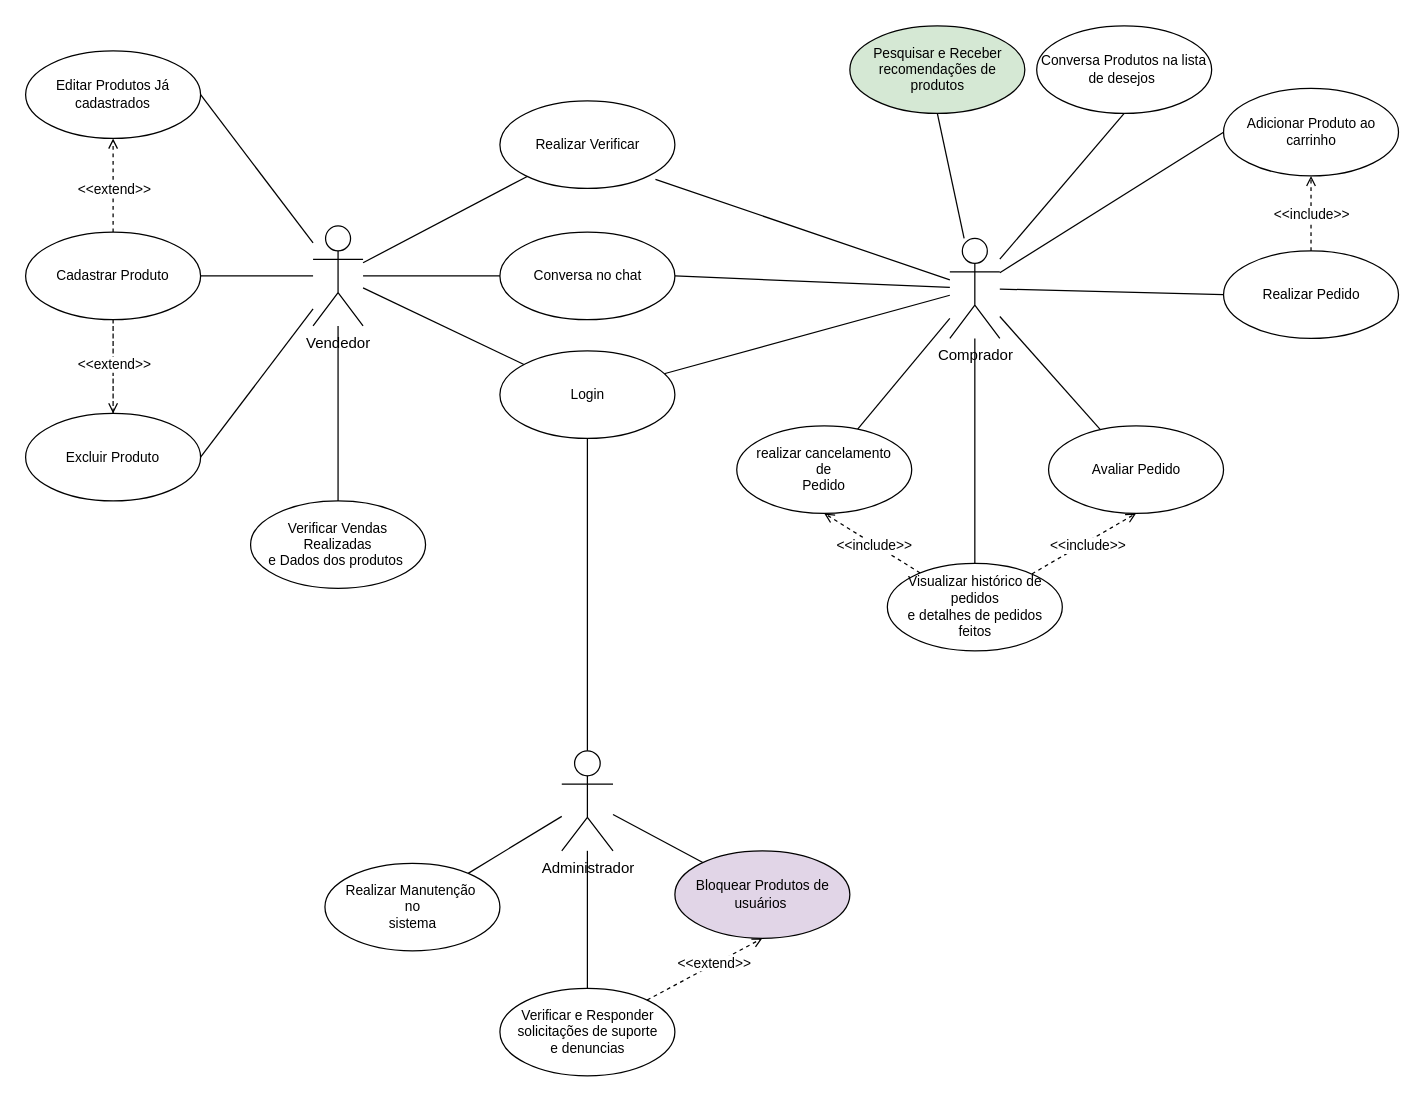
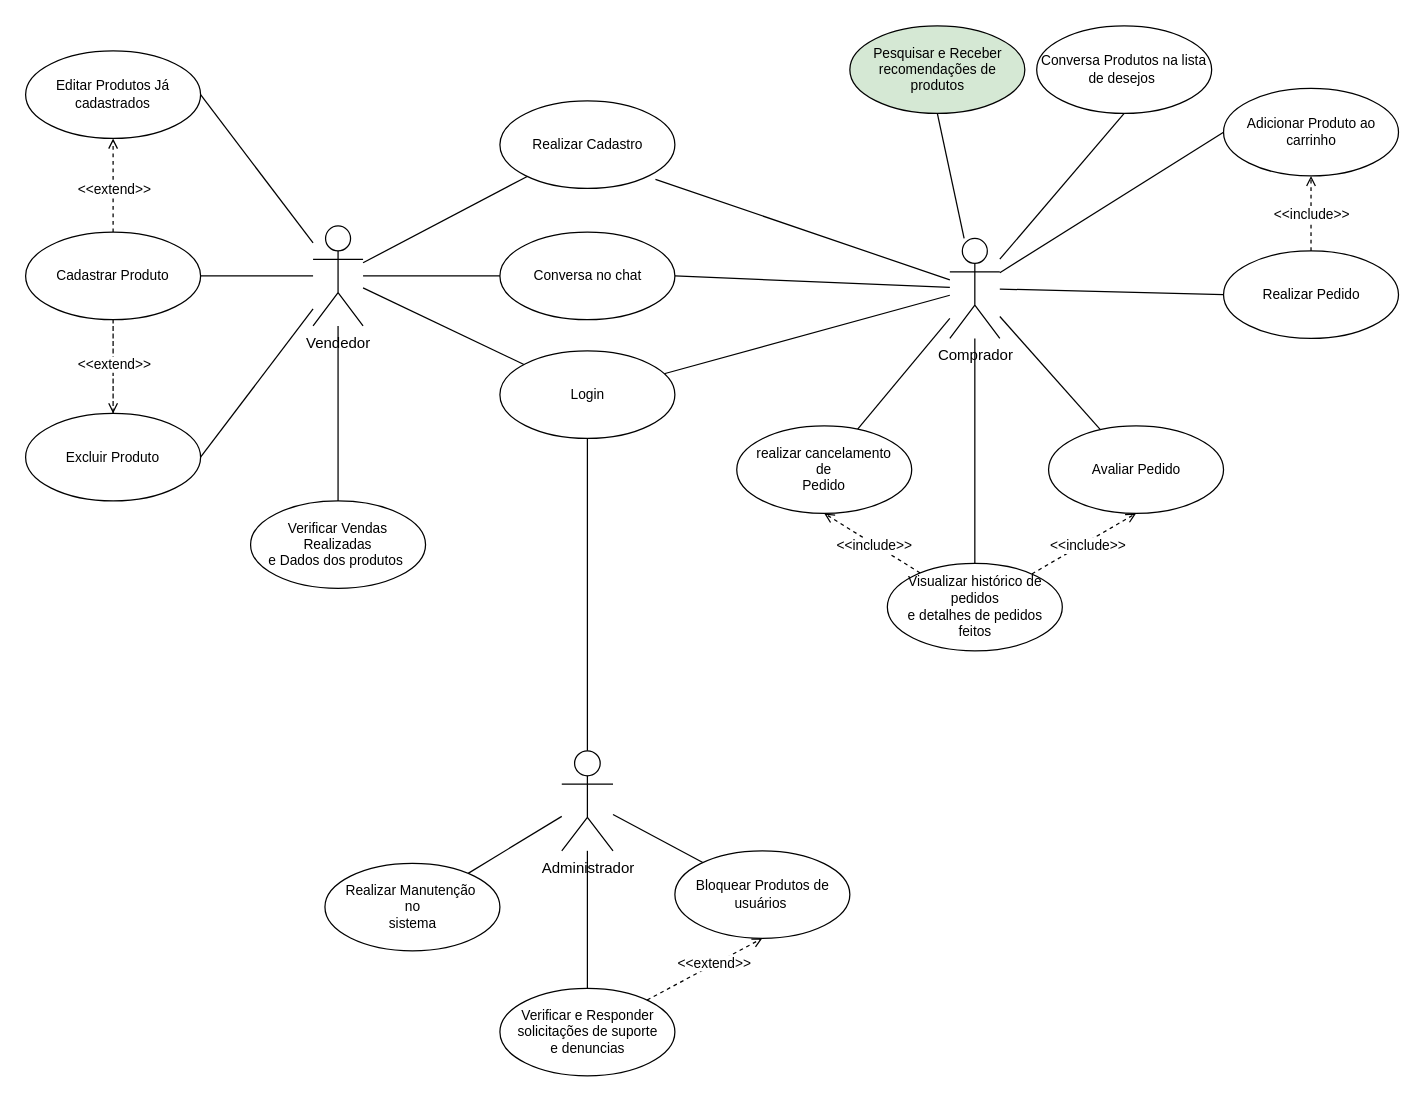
(588, 144) -> (588, 144)
(763, 894) -> (763, 894)
